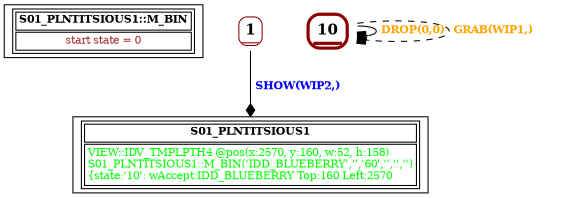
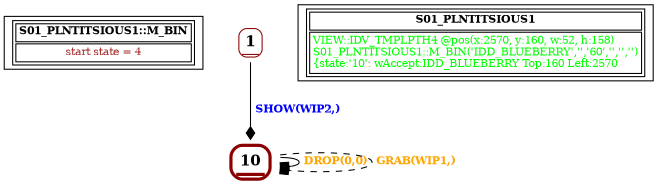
(104, 41) -> (104, 52)
(250, 77) -> (250, 94)
